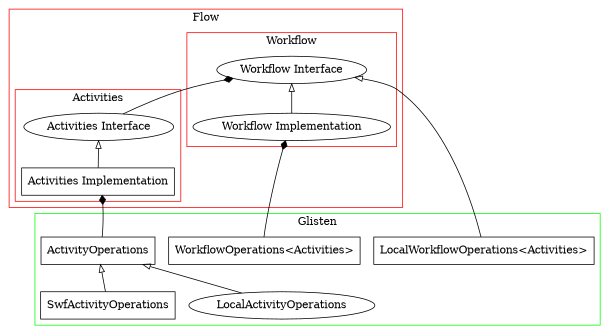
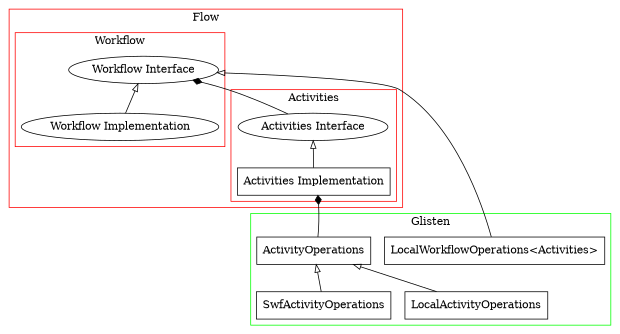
(264, 251) -> none
(282, 305) -> (476, 305)
